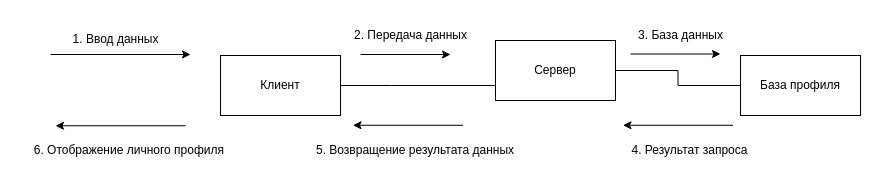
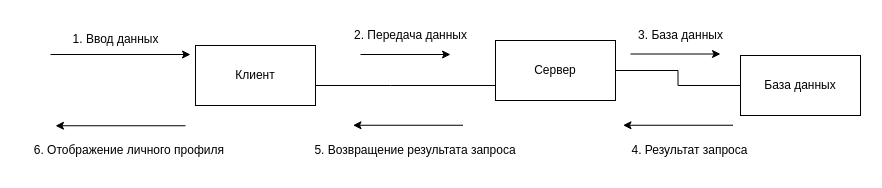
(281, 86) -> (256, 76)
(801, 86) -> (801, 86)
(416, 151) -> (416, 151)
